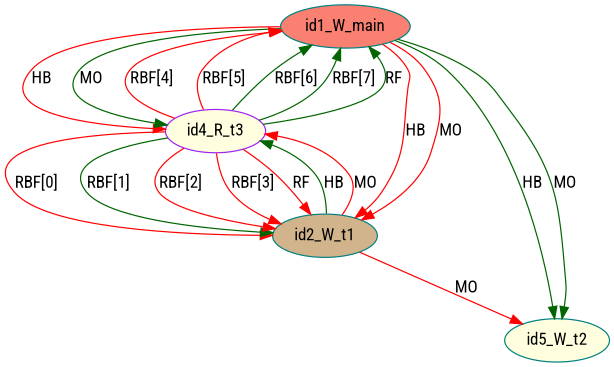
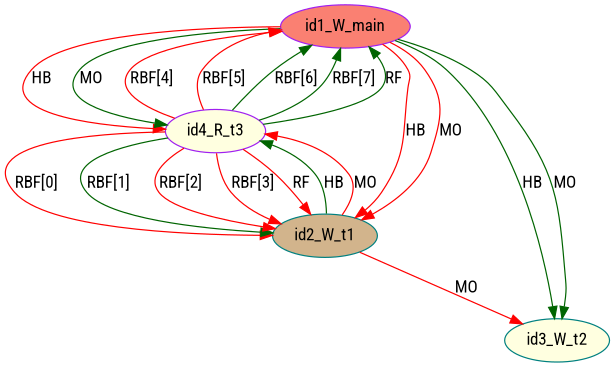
(345, 26) -> (345, 26)
(557, 340) -> (557, 340)
